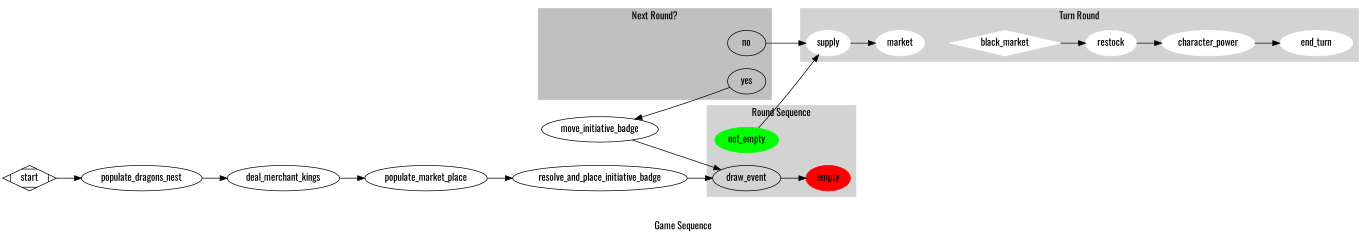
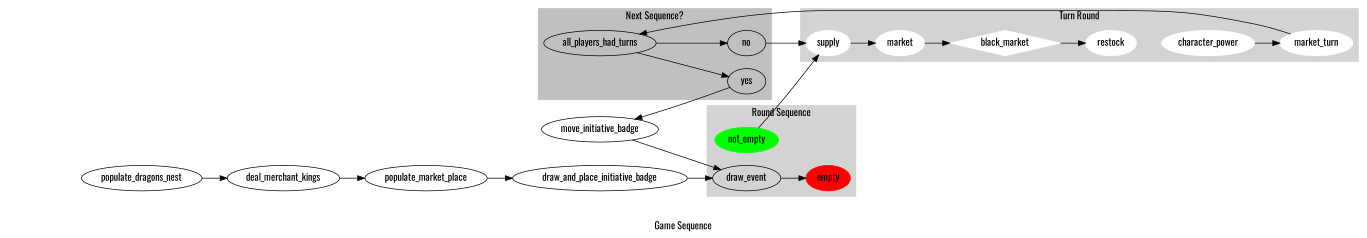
(655, 17) -> (655, 17)
none -> (600, 43)
none -> (934, 43)
(1145, 43) -> none
(1316, 43) -> (1316, 43)
(29, 178) -> none
(600, 178) -> (600, 178)
